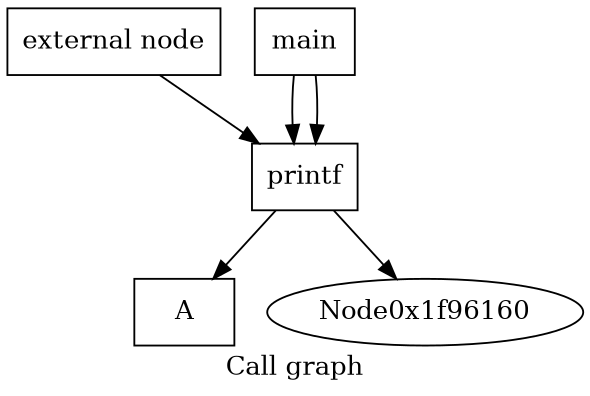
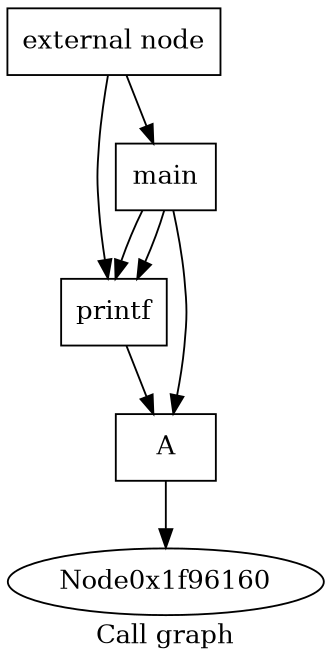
none -> (136, 101)
(359, 238) -> (166, 505)
none -> (186, 303)
